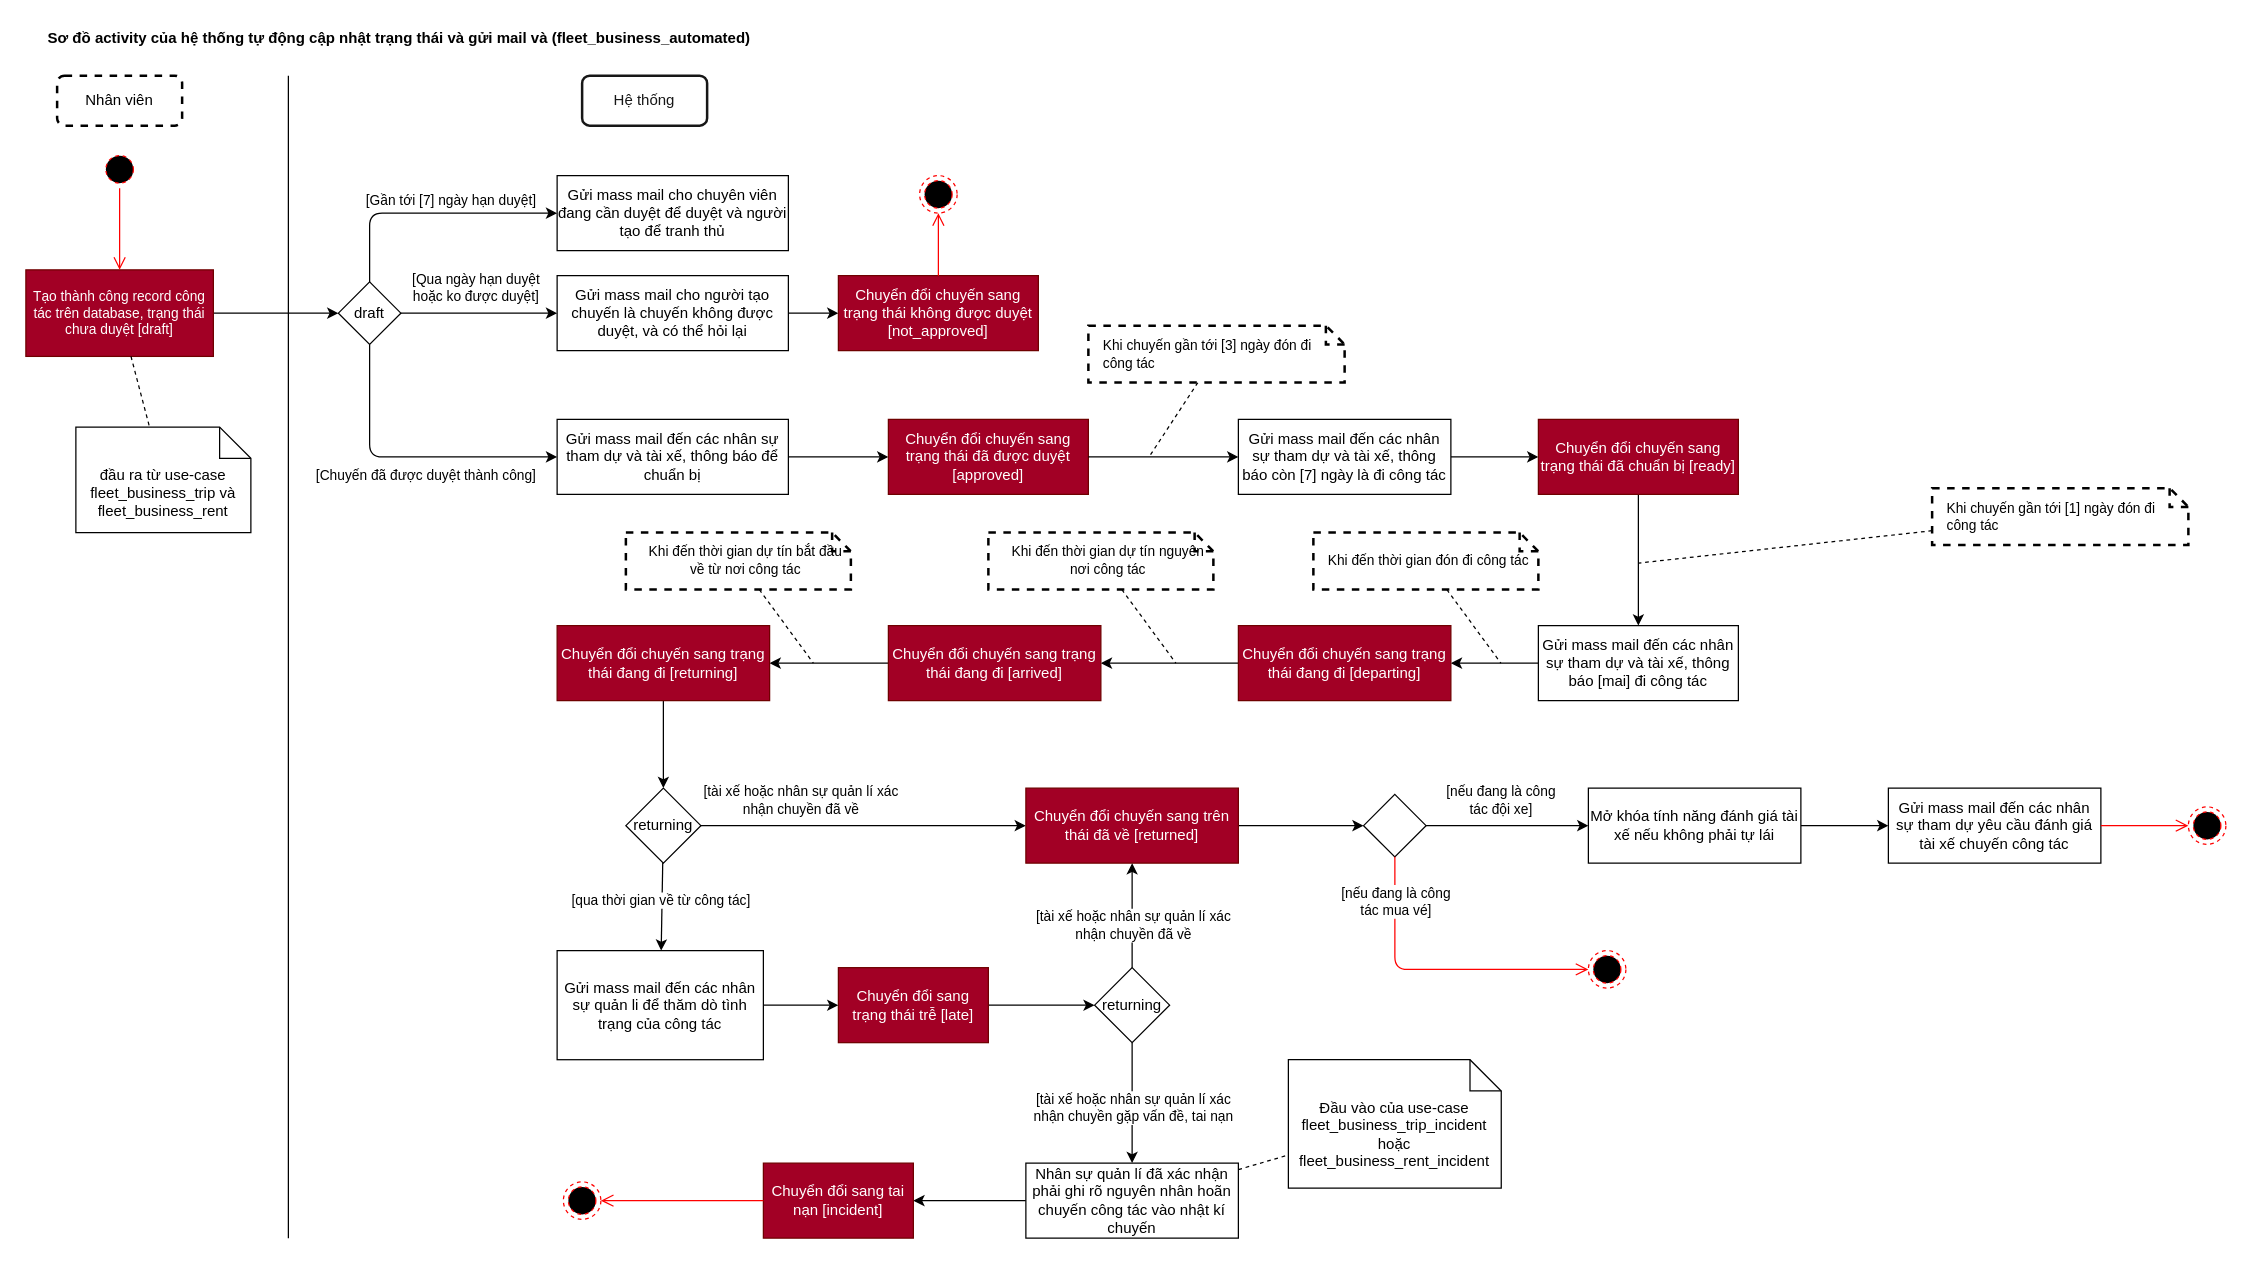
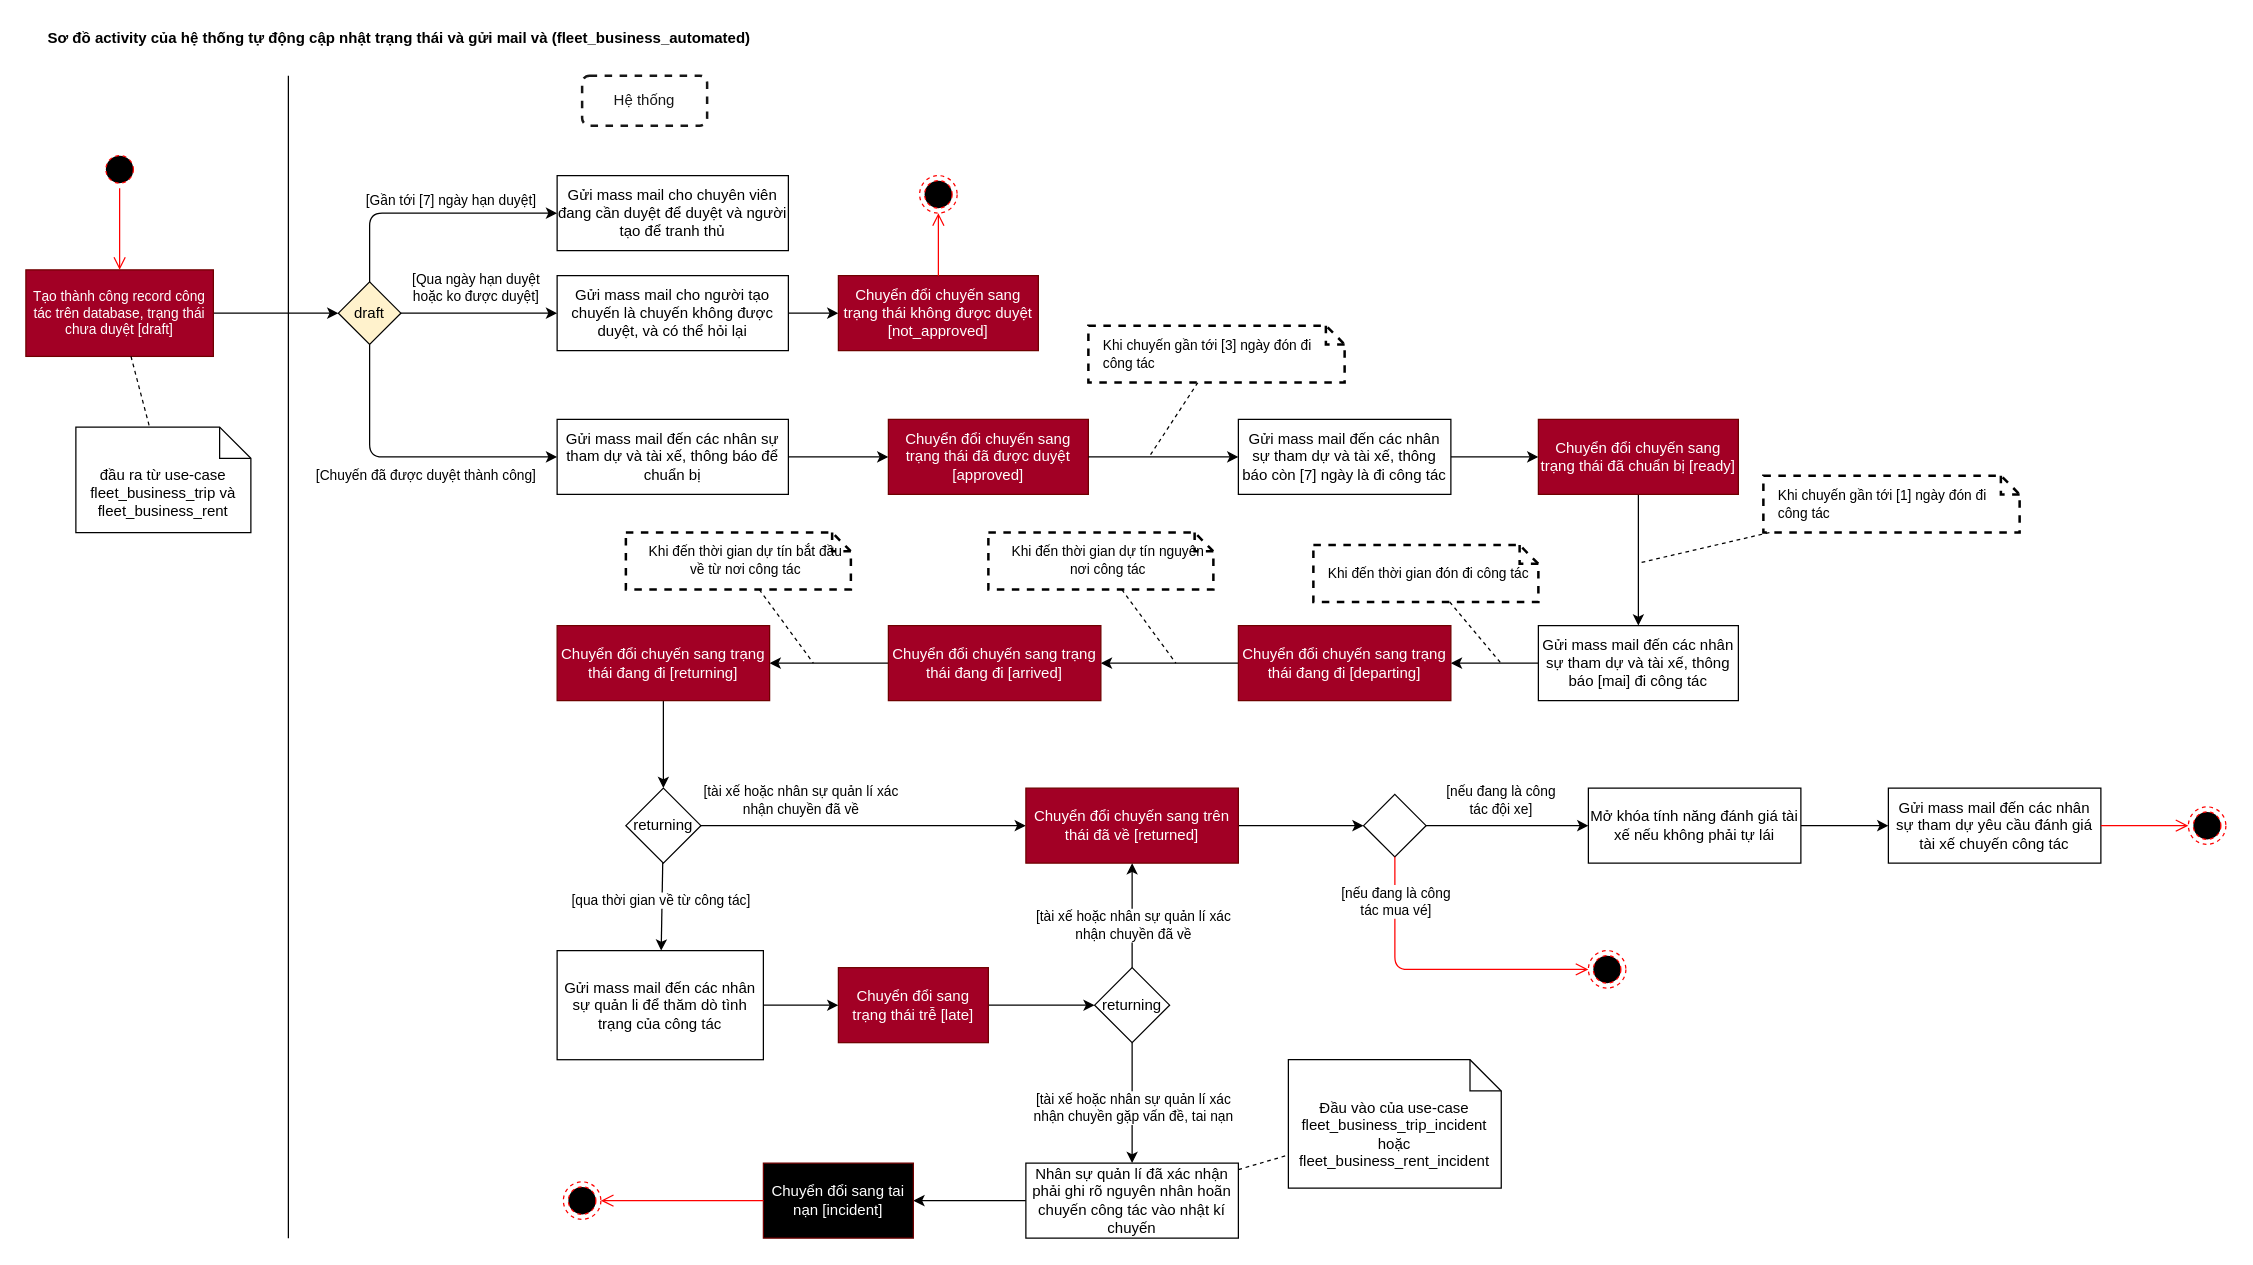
(119, 101) -> none
(644, 101) -> (644, 101)
(369, 313) -> (369, 313)
(2060, 517) -> (1891, 504)
(1426, 561) -> (1426, 574)
(838, 1201) -> (838, 1201)
